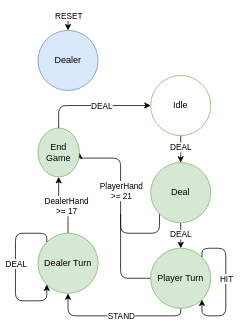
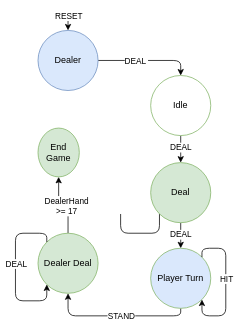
none -> (143, 60)
(93, 105) -> none
(68, 263) -> (68, 263)
(120, 267) -> none
(180, 278) -> (180, 278)
